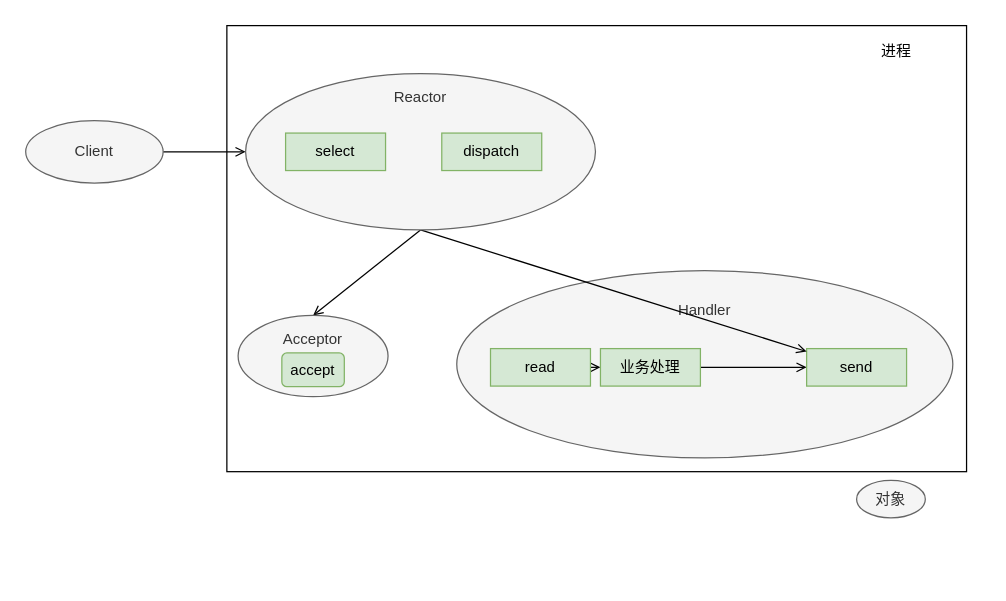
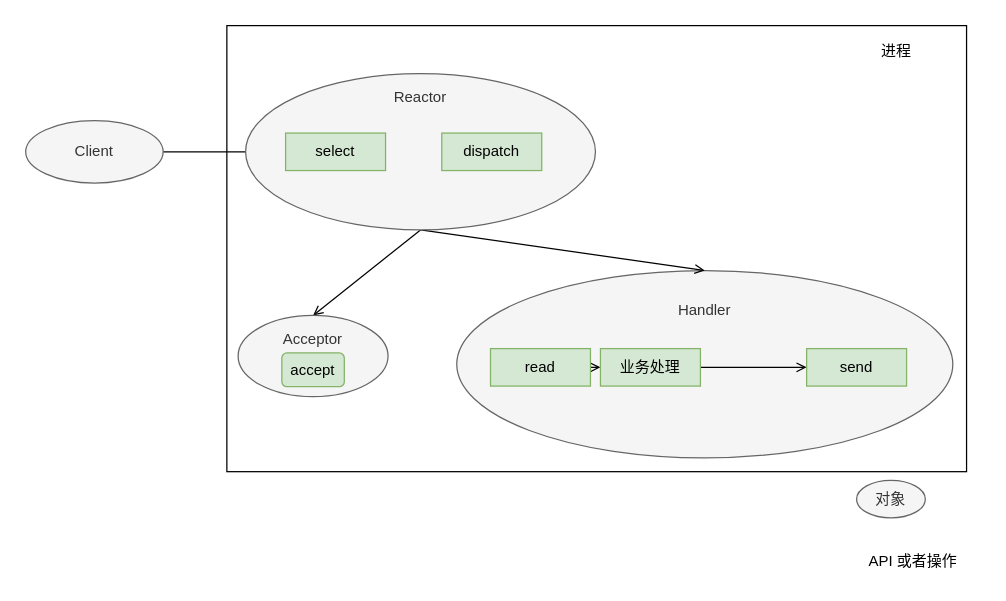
(239, 152) -> (240, 152)
(612, 290) -> (561, 250)
none -> (923, 562)
